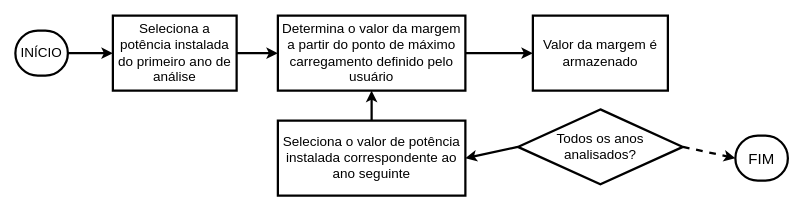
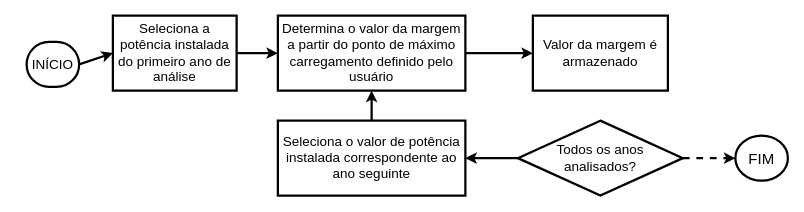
(42, 53) -> (53, 64)
(600, 147) -> (600, 158)
(762, 158) -> (762, 158)
